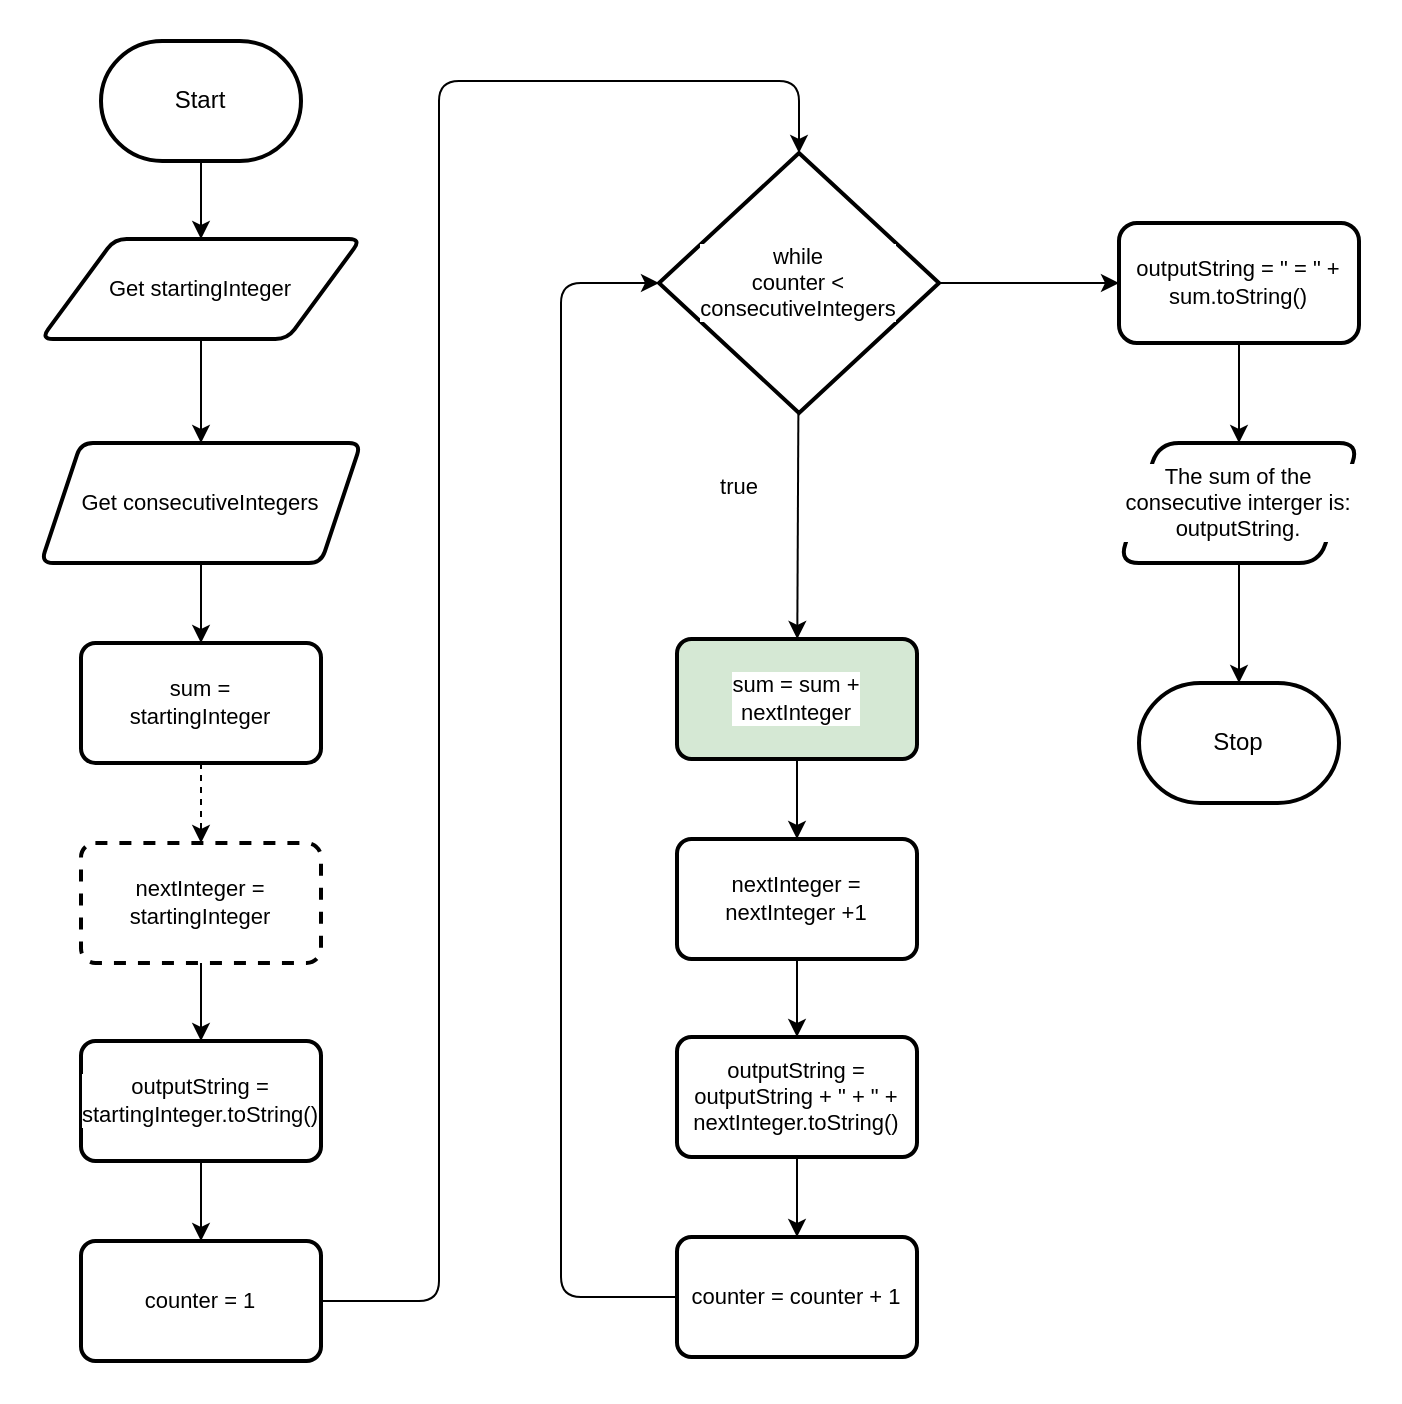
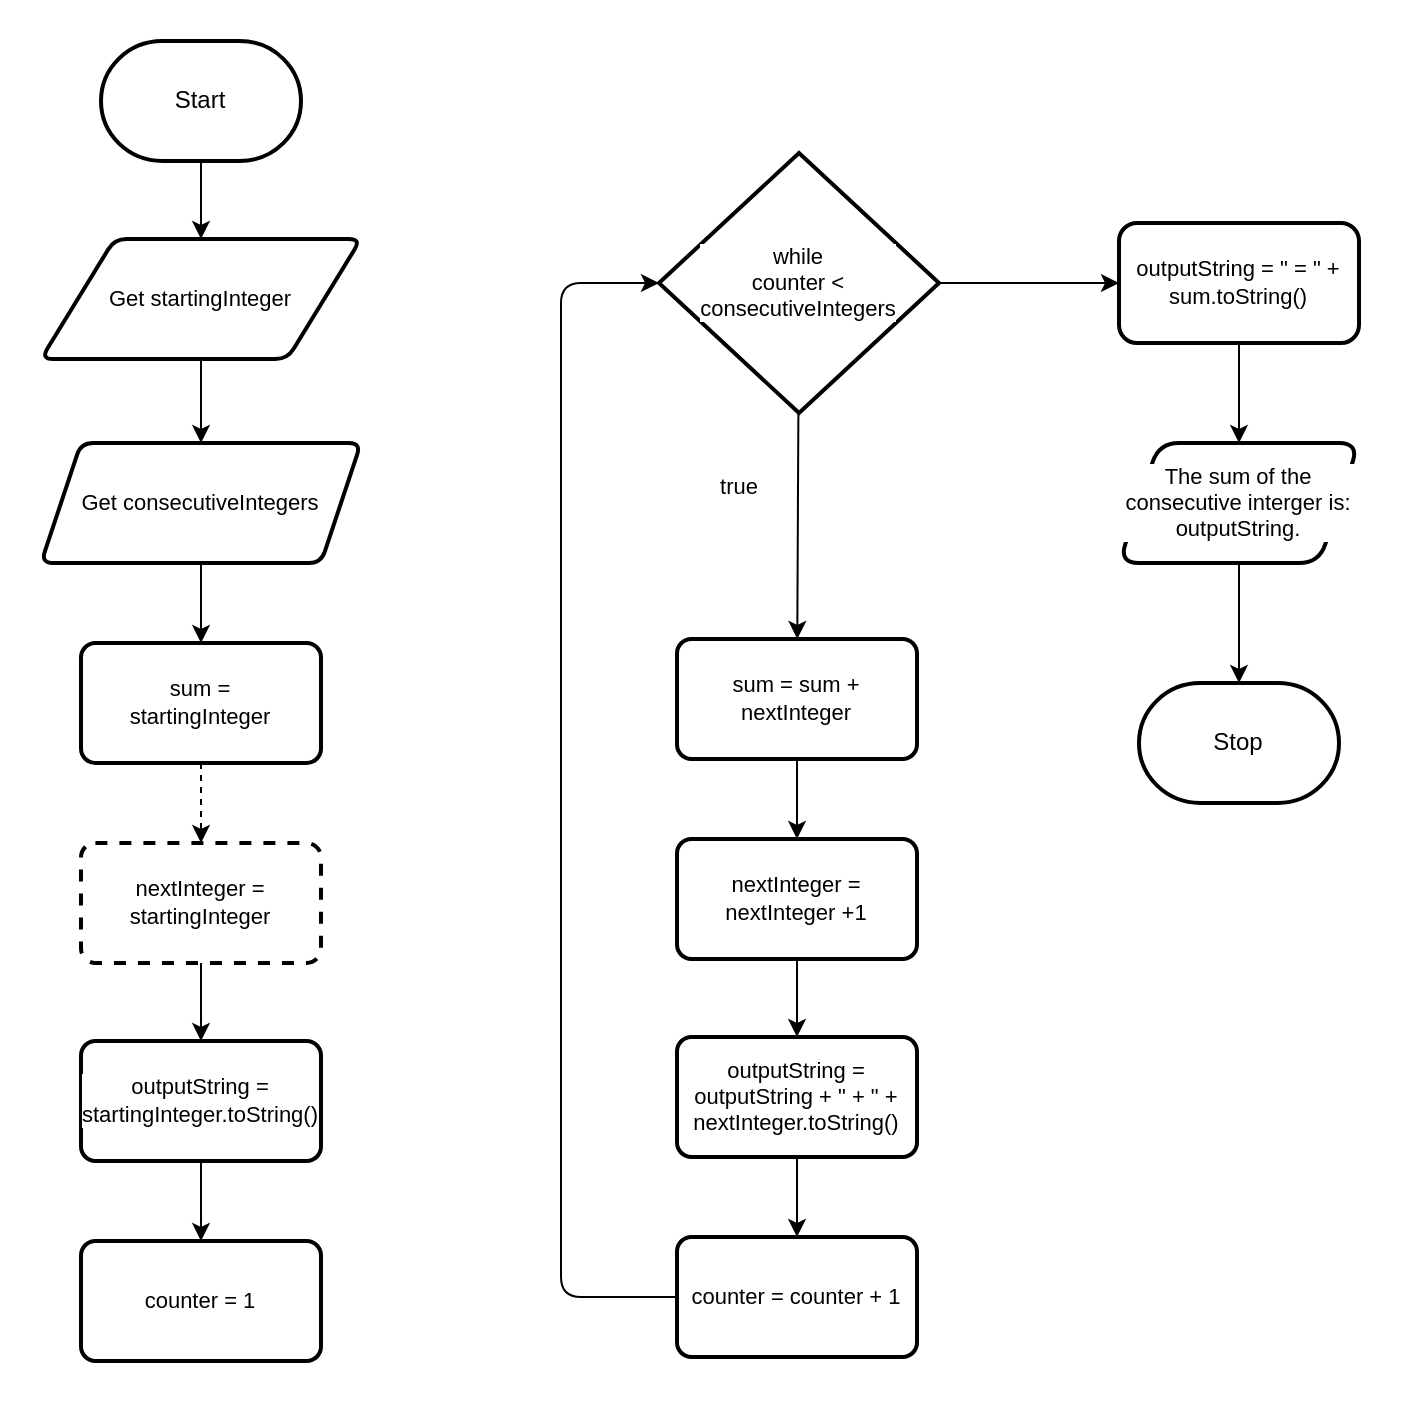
(201, 289) -> (201, 299)
(439, 548) -> none
(797, 699) -> (797, 699)
